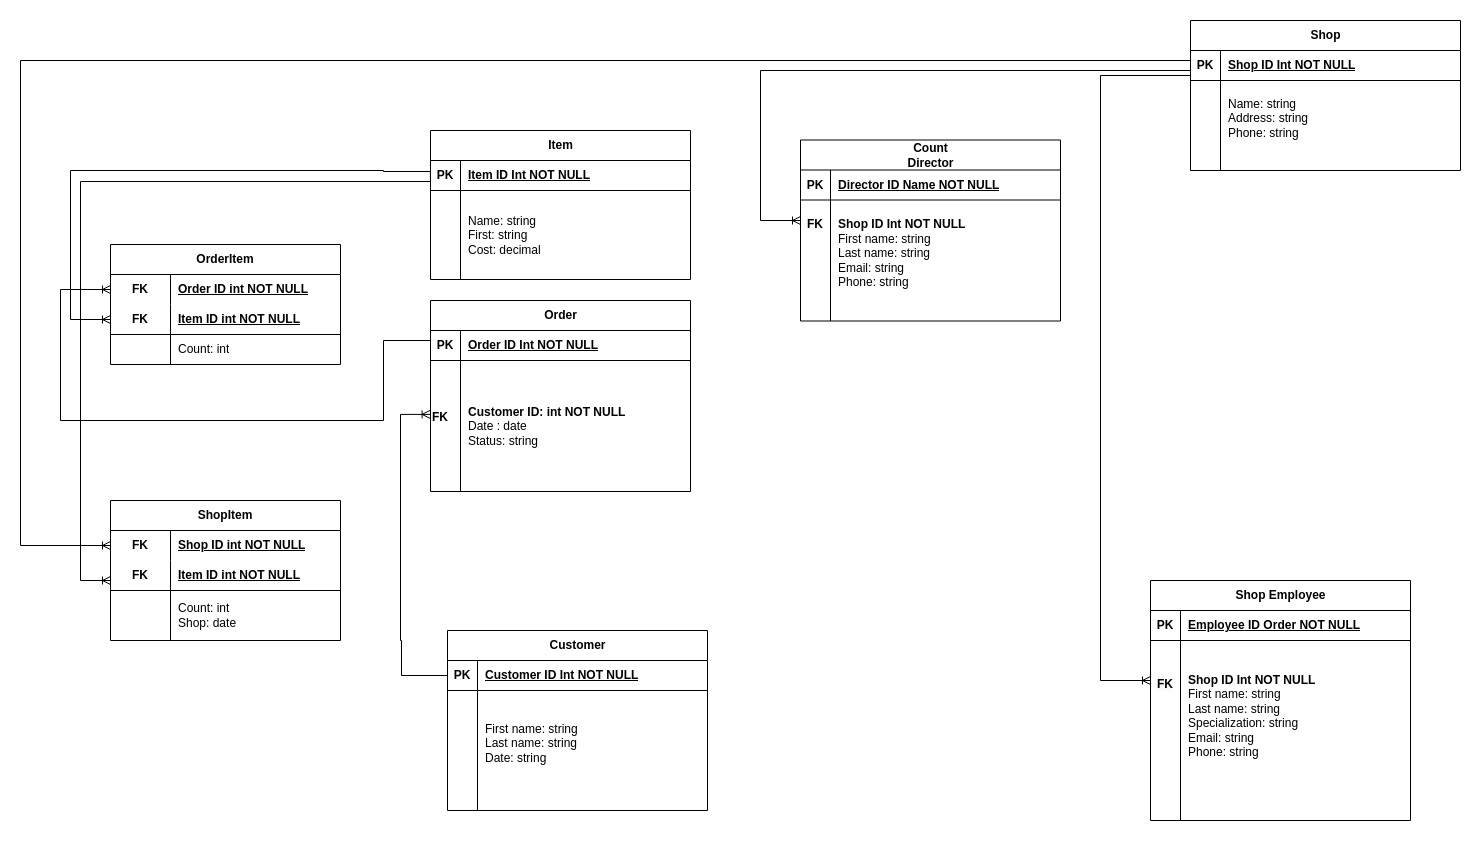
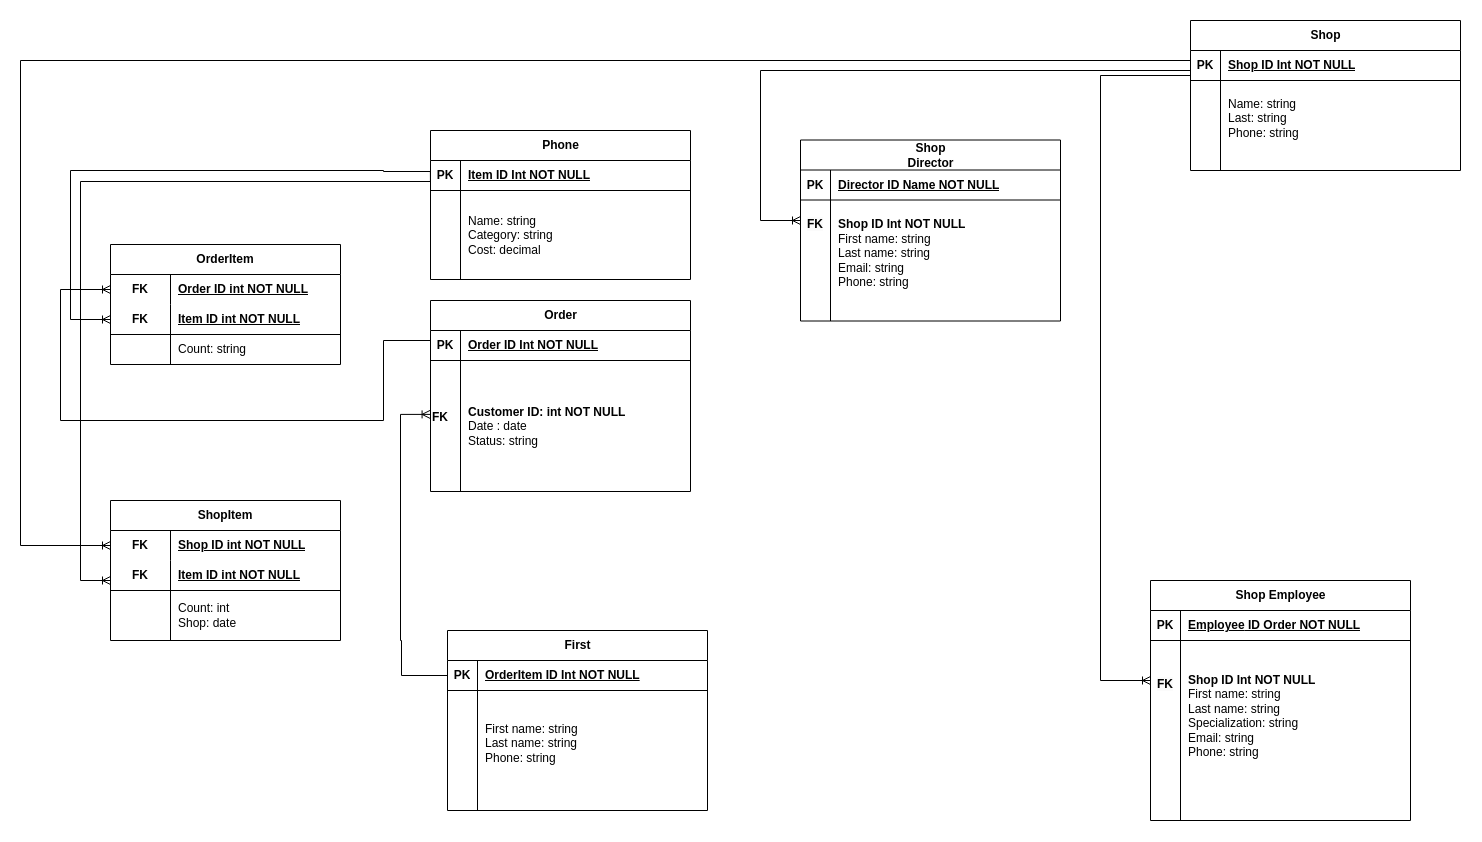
(1274, 126) -> (1268, 126)
(561, 146) -> (561, 146)
(931, 156) -> (931, 156)
(506, 236) -> (518, 236)
(207, 350) -> (218, 350)
(578, 646) -> (578, 646)
(561, 676) -> (565, 676)
(538, 751) -> (538, 751)
